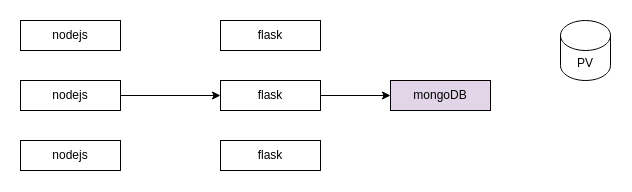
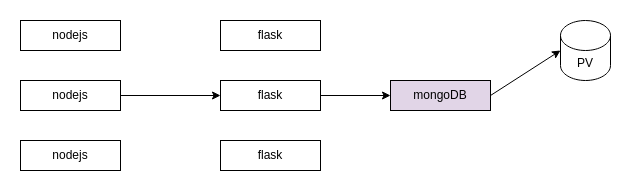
none -> (523, 75)
